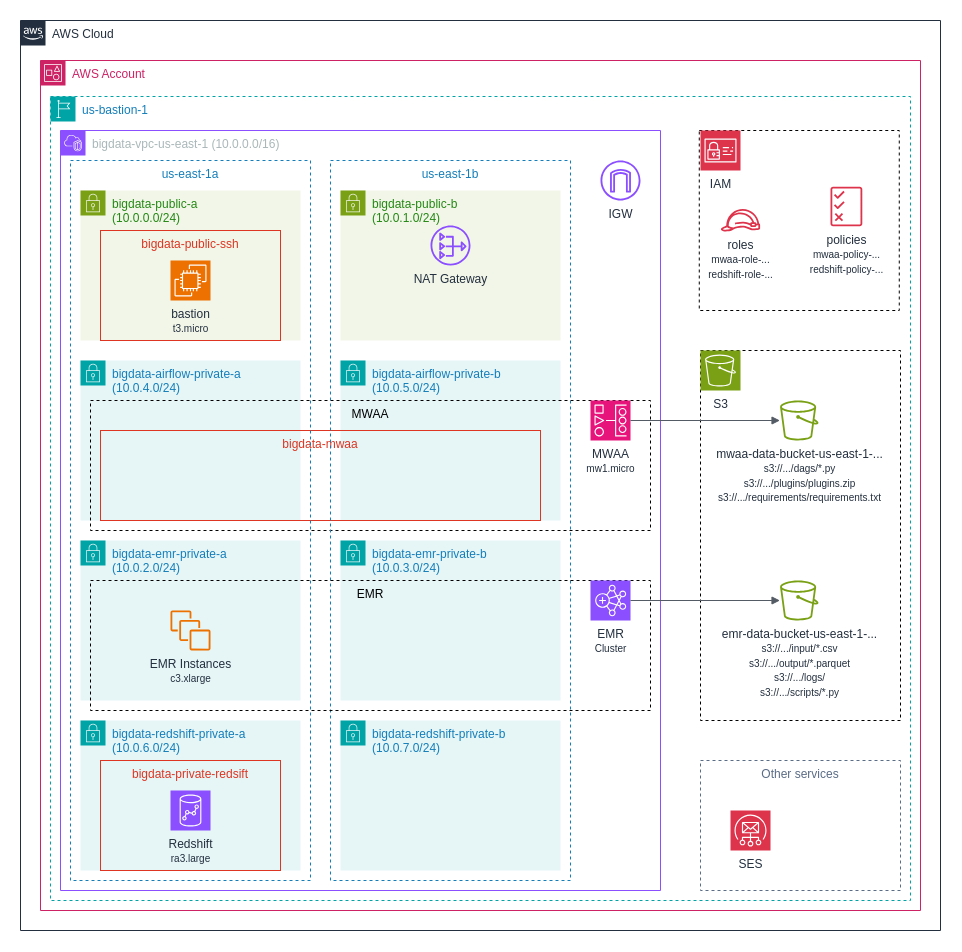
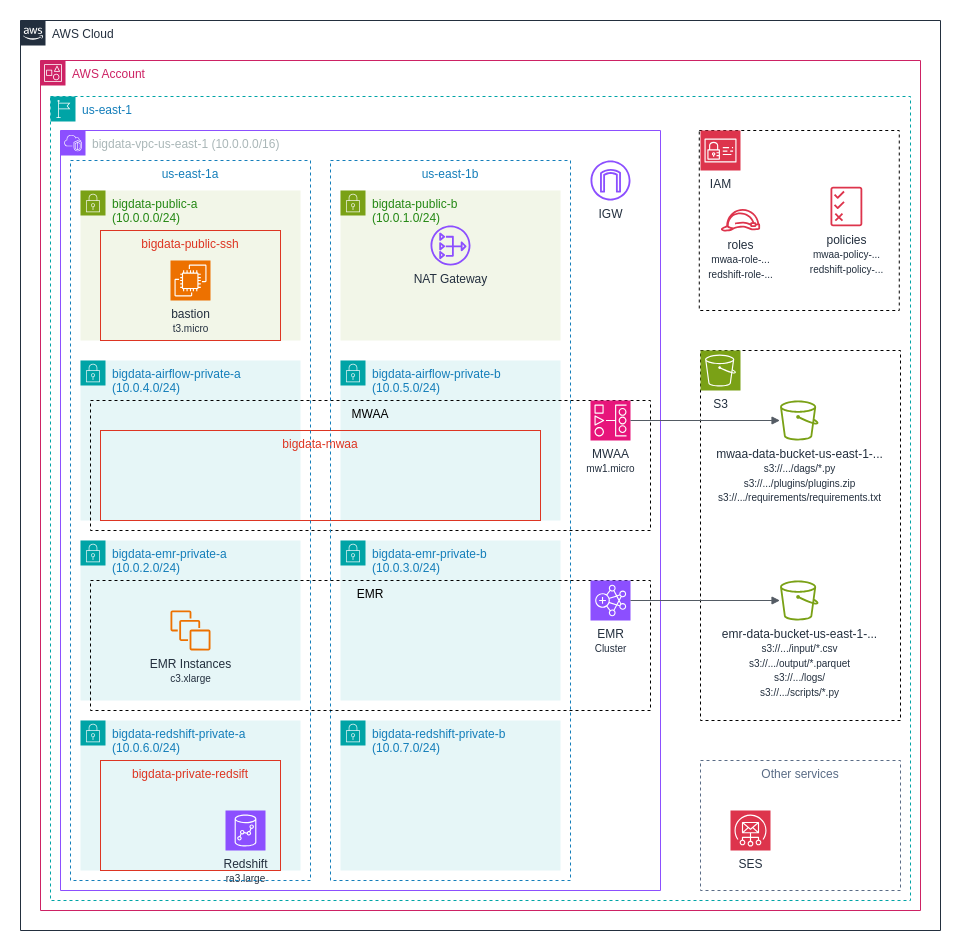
(121, 111) -> (113, 111)
(621, 181) -> (611, 181)
(191, 811) -> (246, 831)
